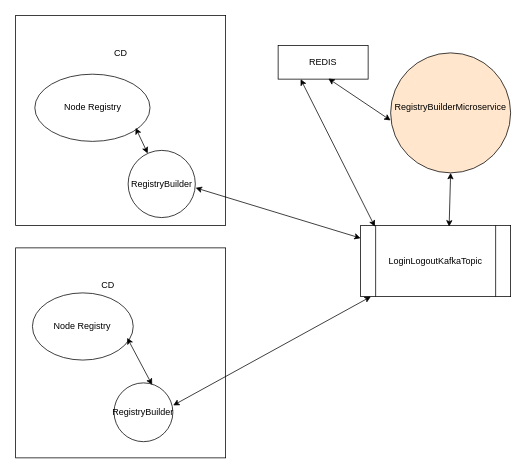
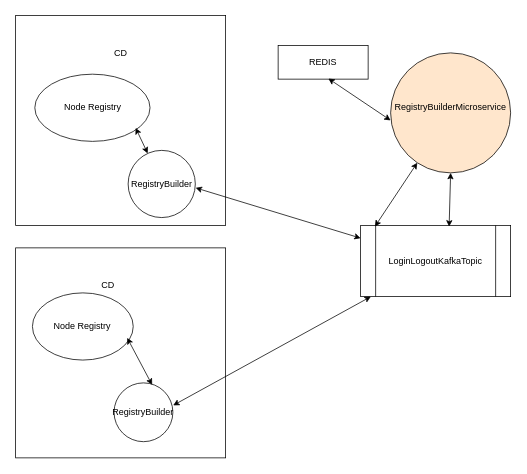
(338, 153) -> (396, 195)
